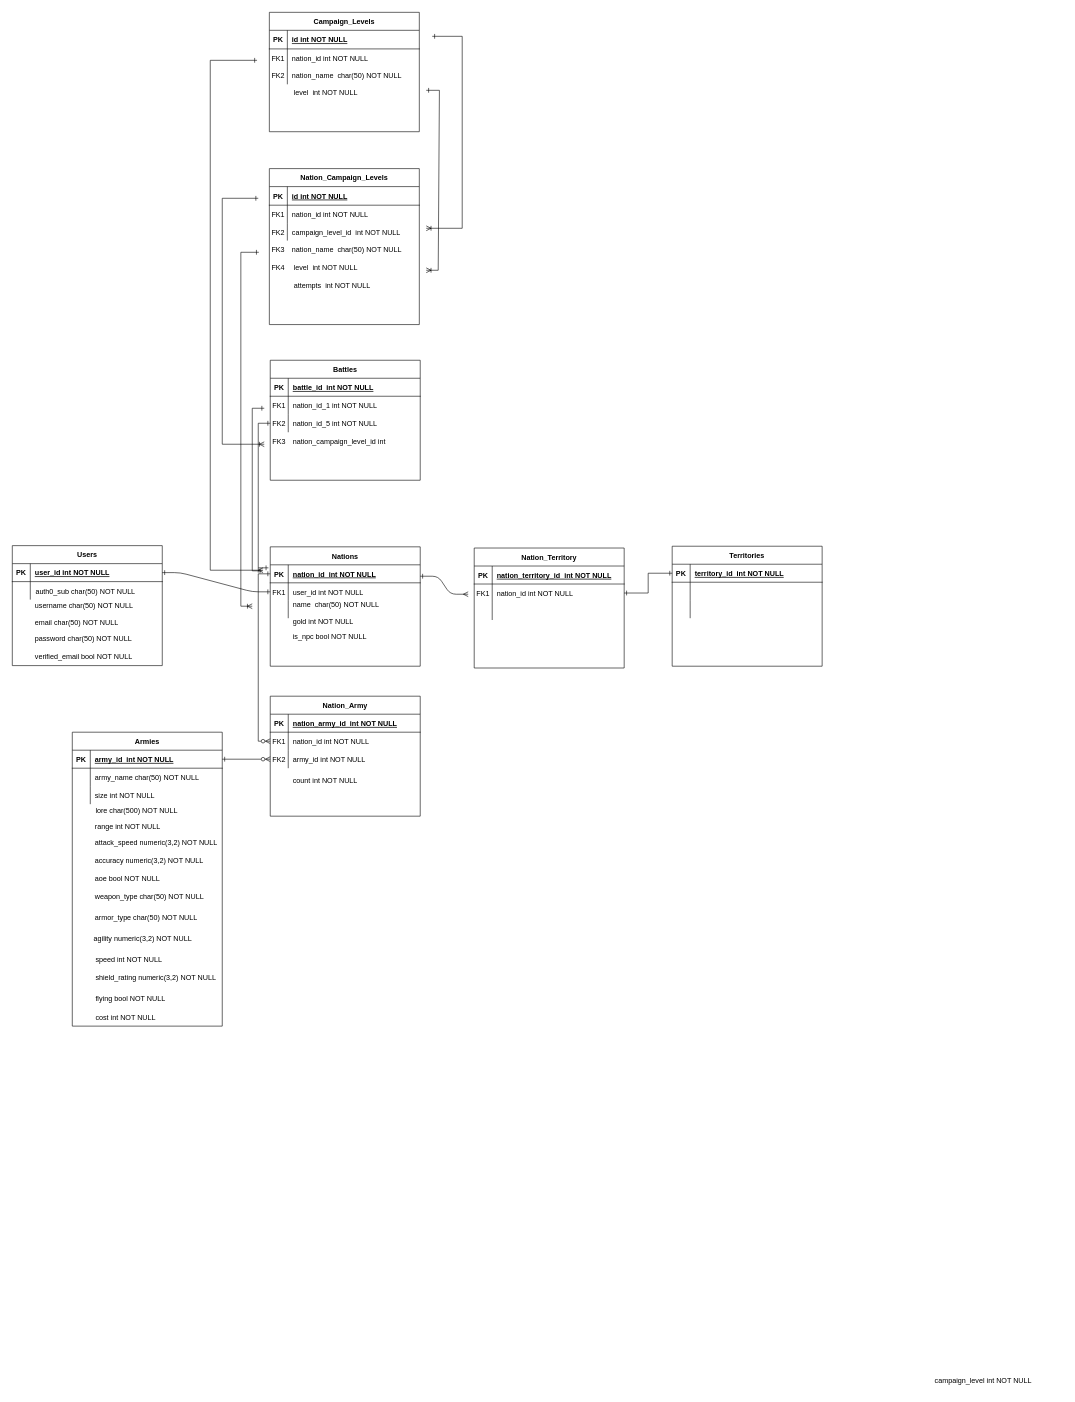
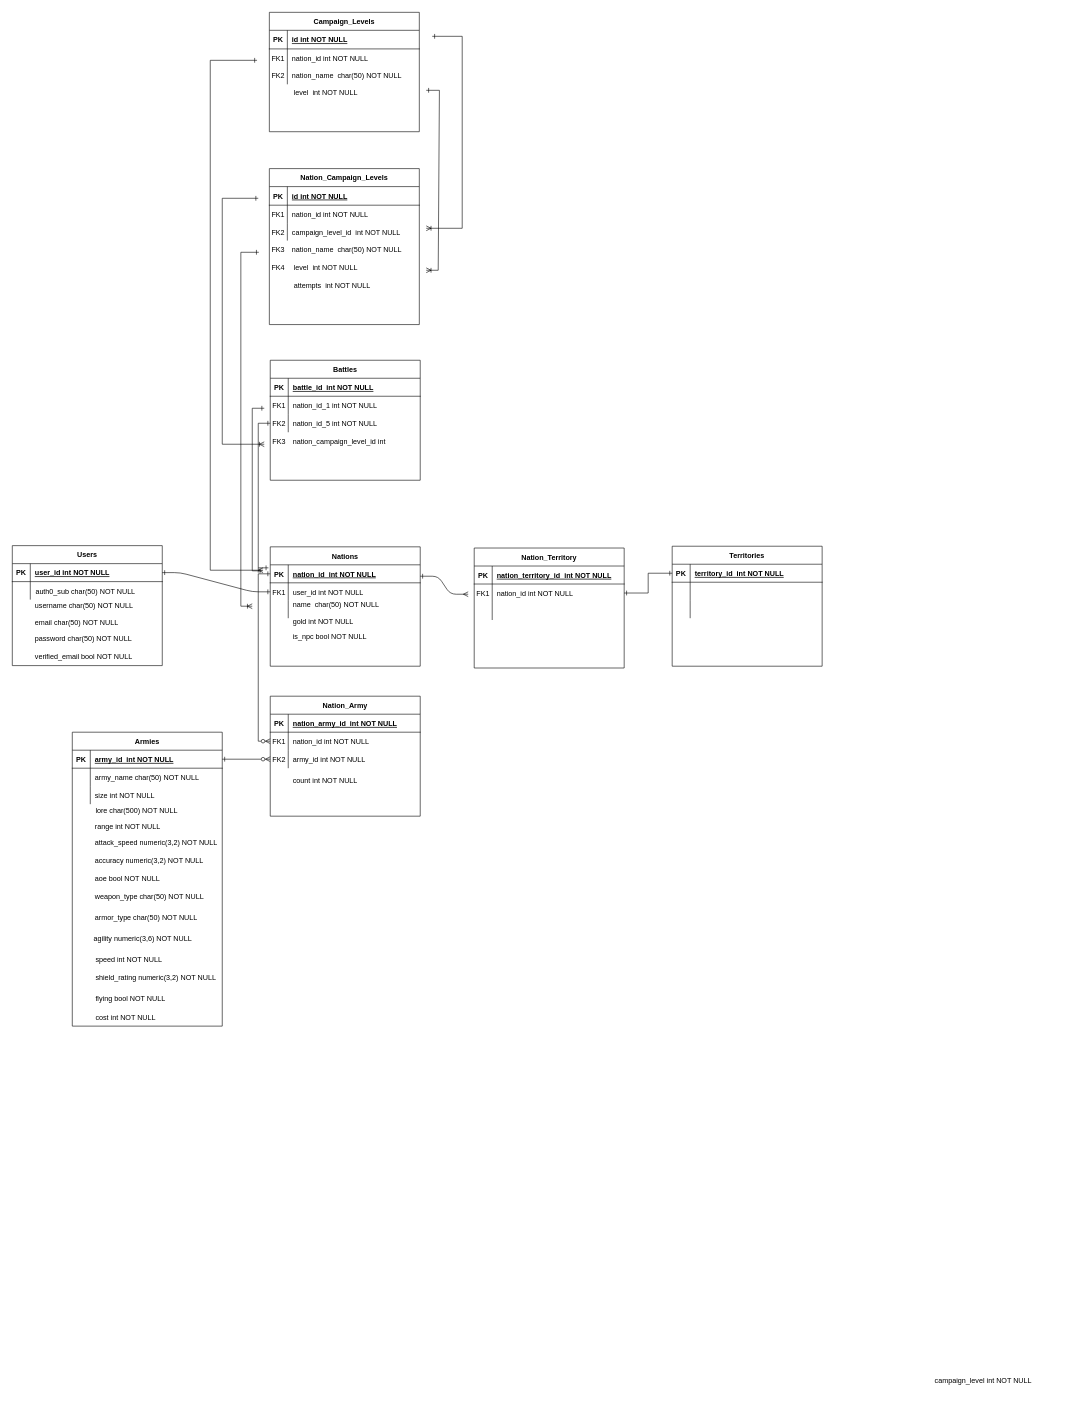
(145, 939) -> (145, 939)
